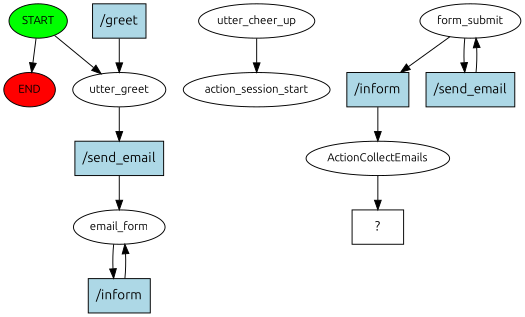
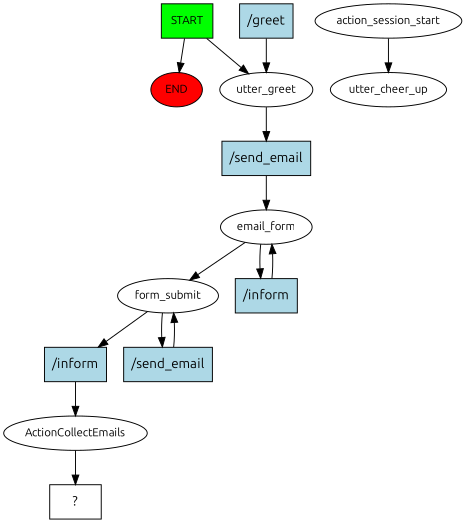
(38, 21) -> (187, 21)
(257, 51) -> (388, 51)
none -> (222, 258)
